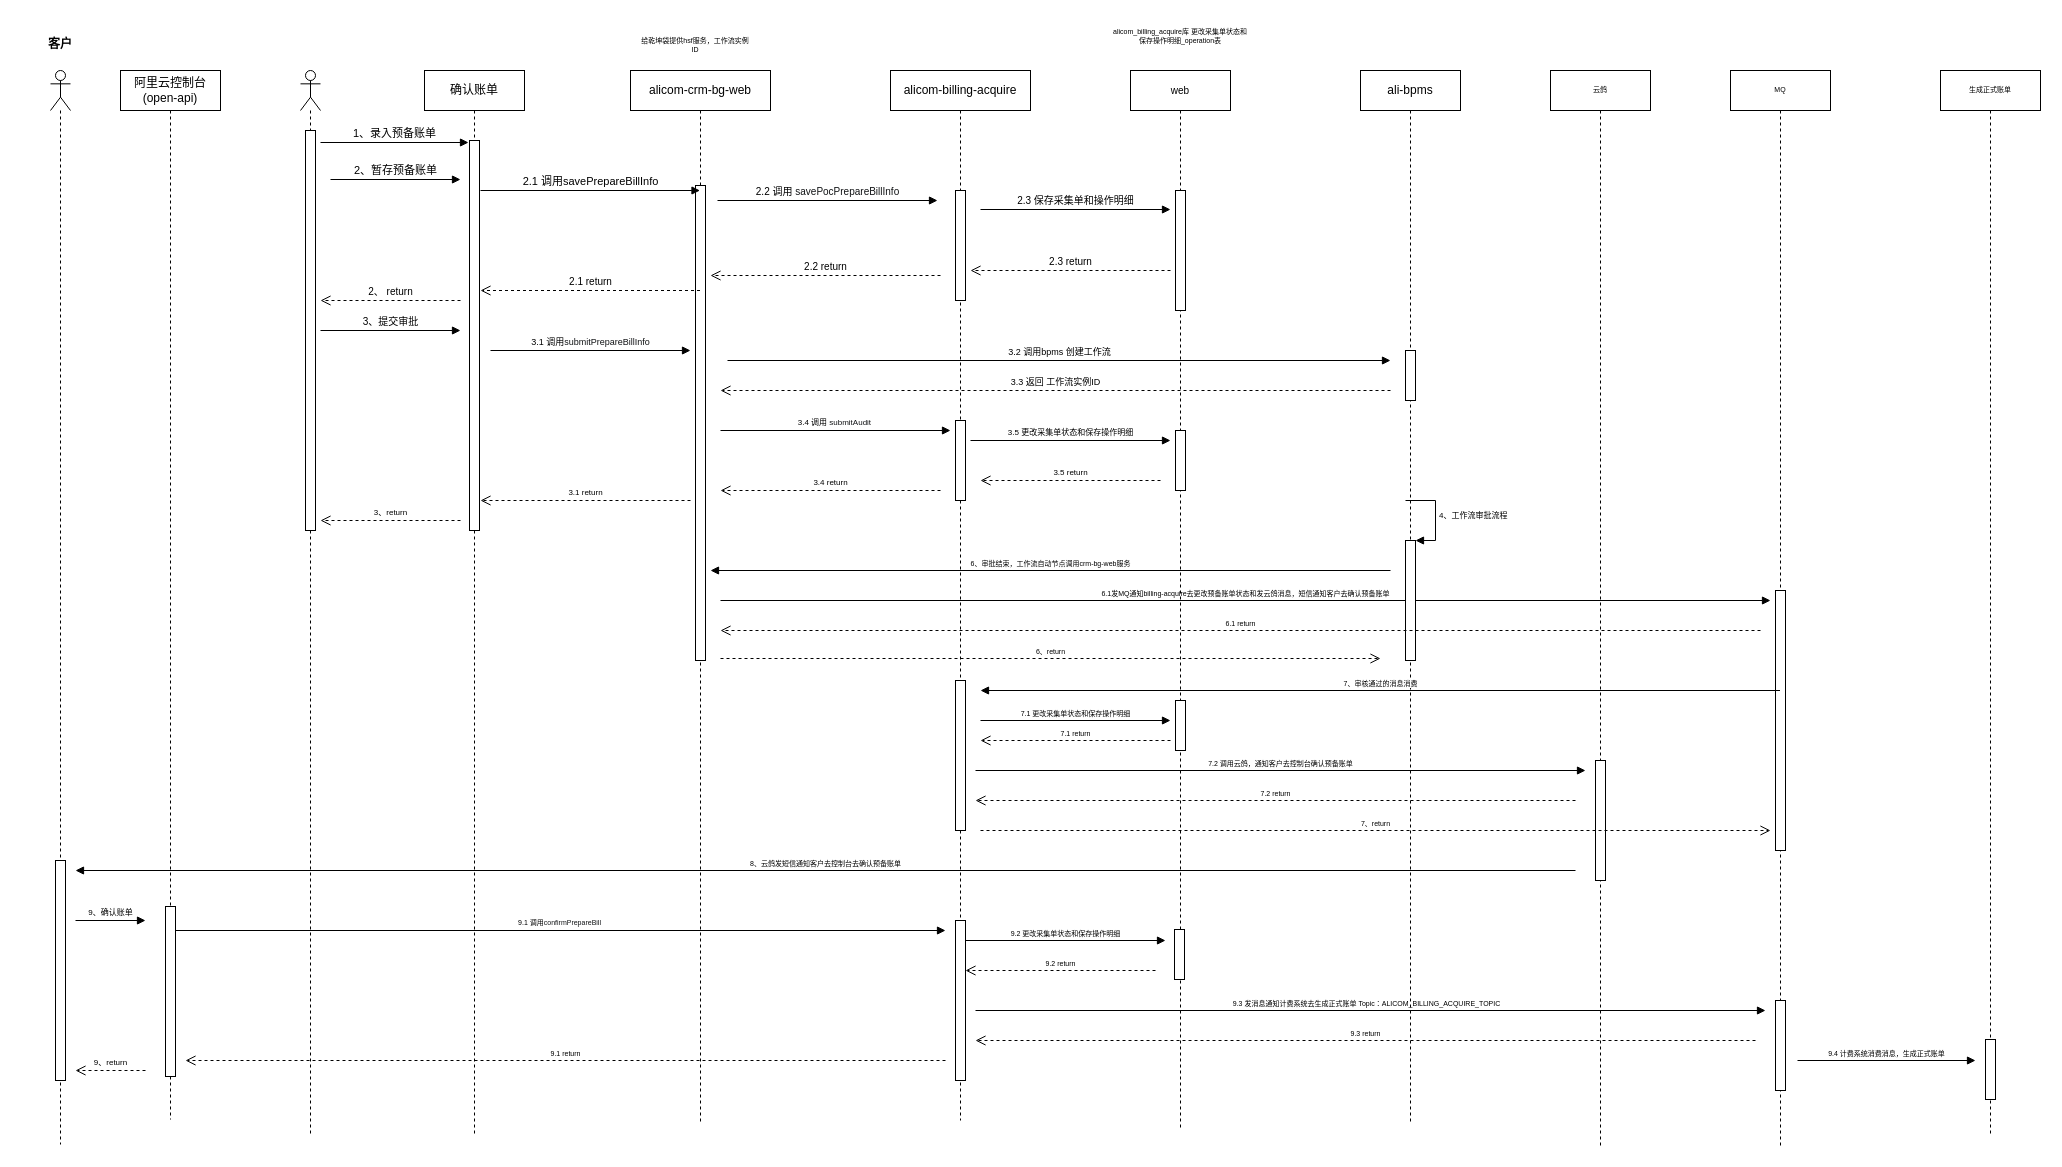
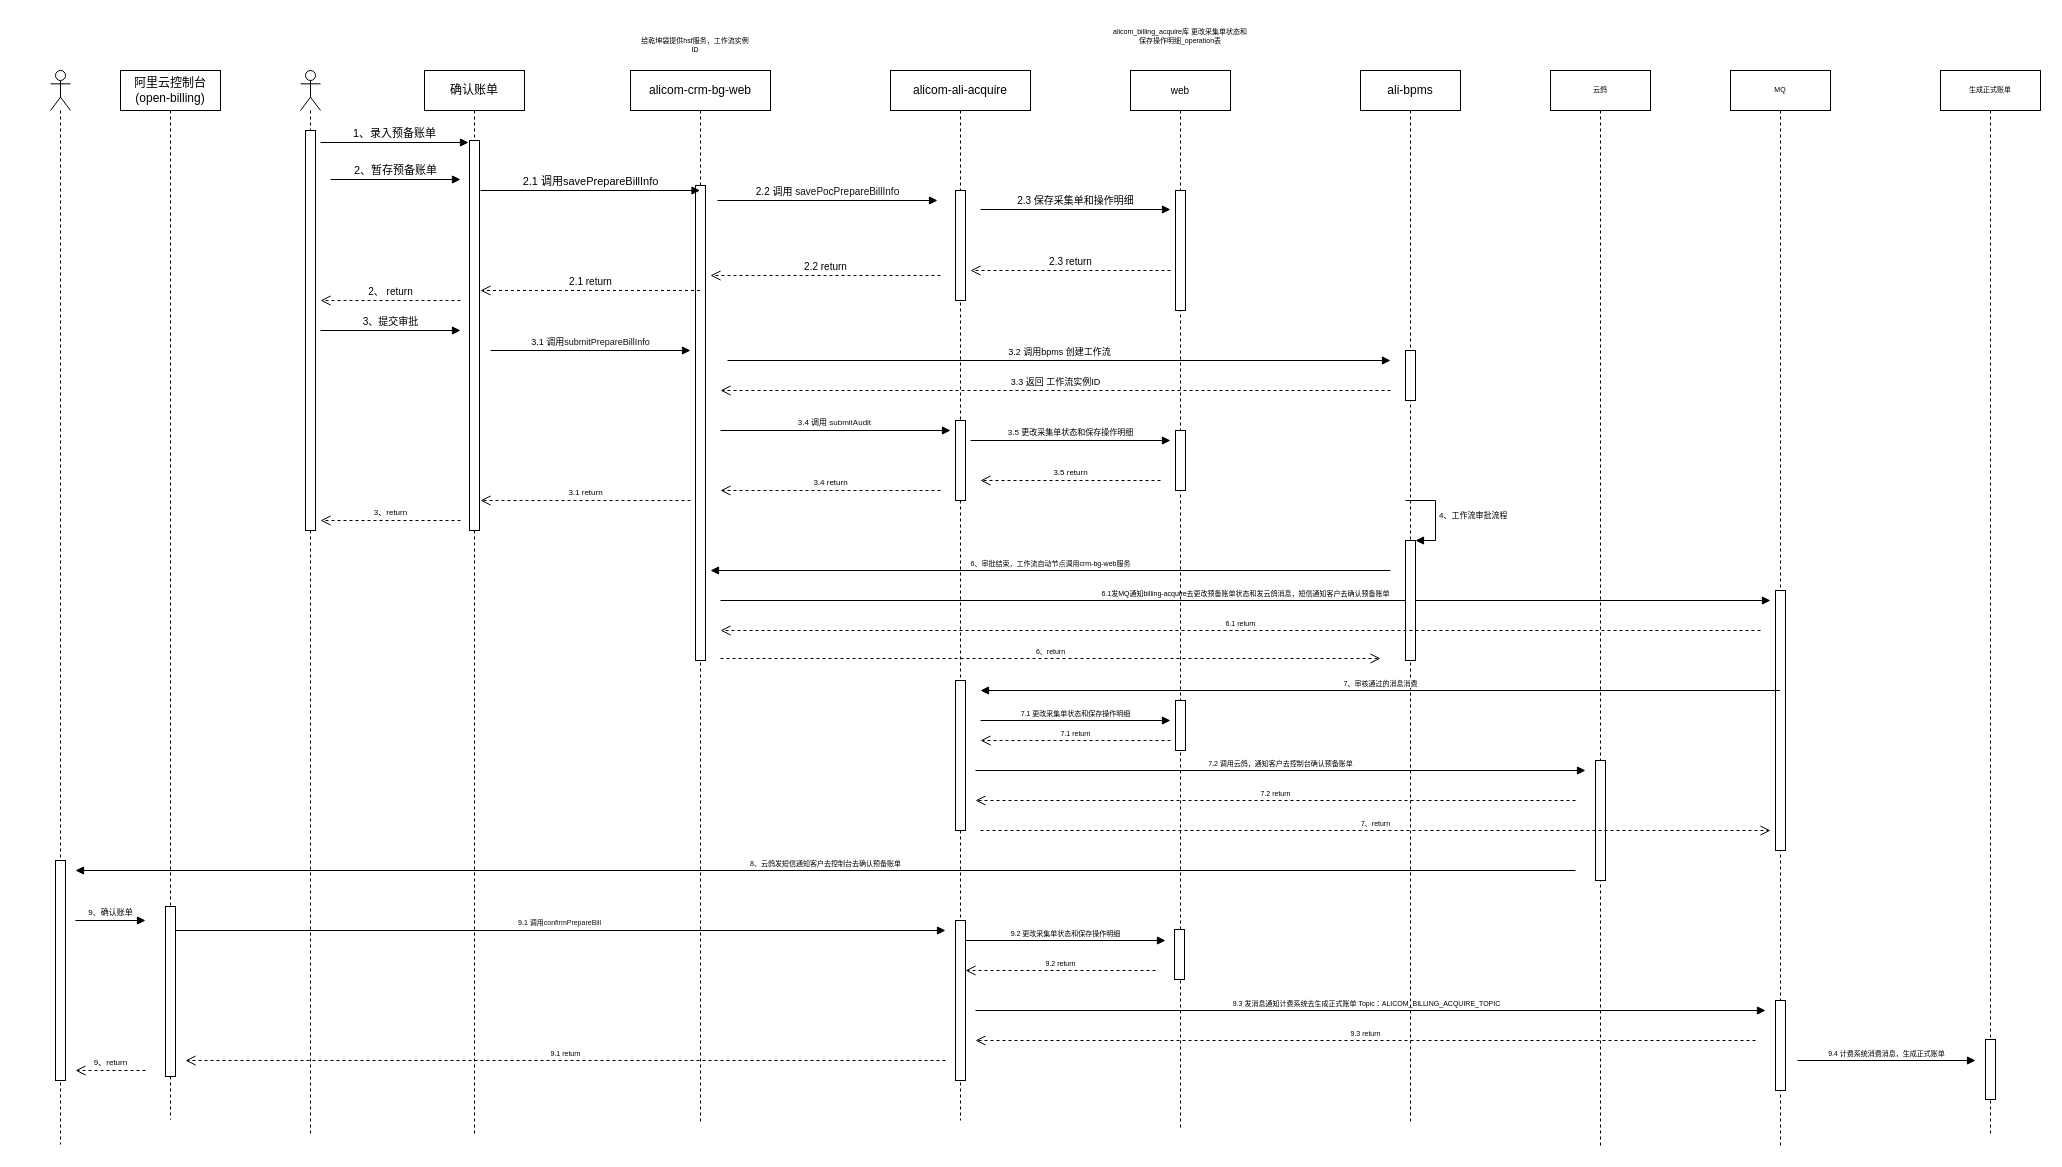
(61, 44) -> none
(171, 91) -> (171, 91)
(961, 91) -> (961, 91)
